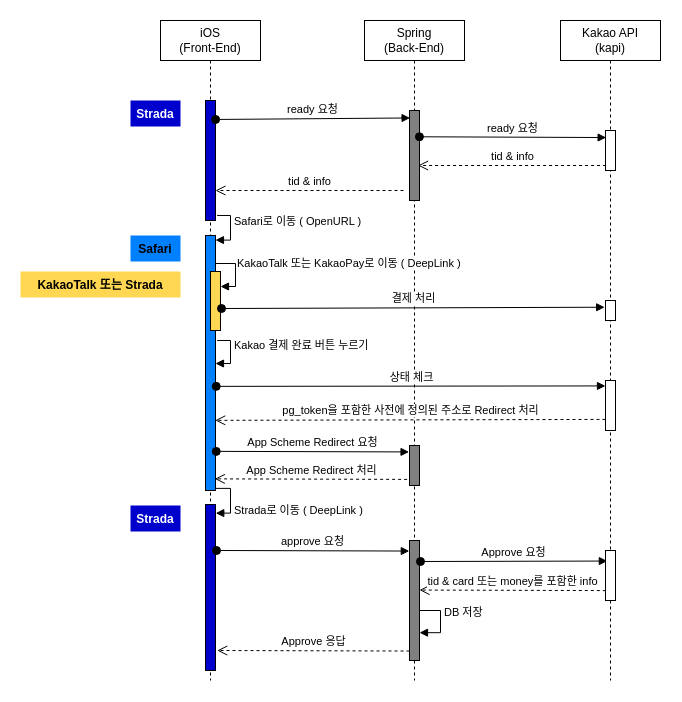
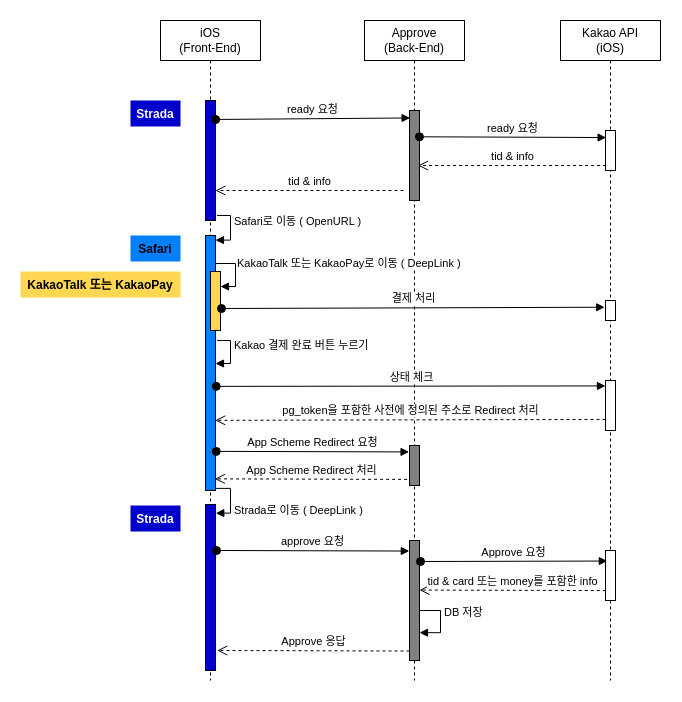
(415, 41) -> (415, 41)
(611, 41) -> (611, 41)
(100, 285) -> (100, 285)
